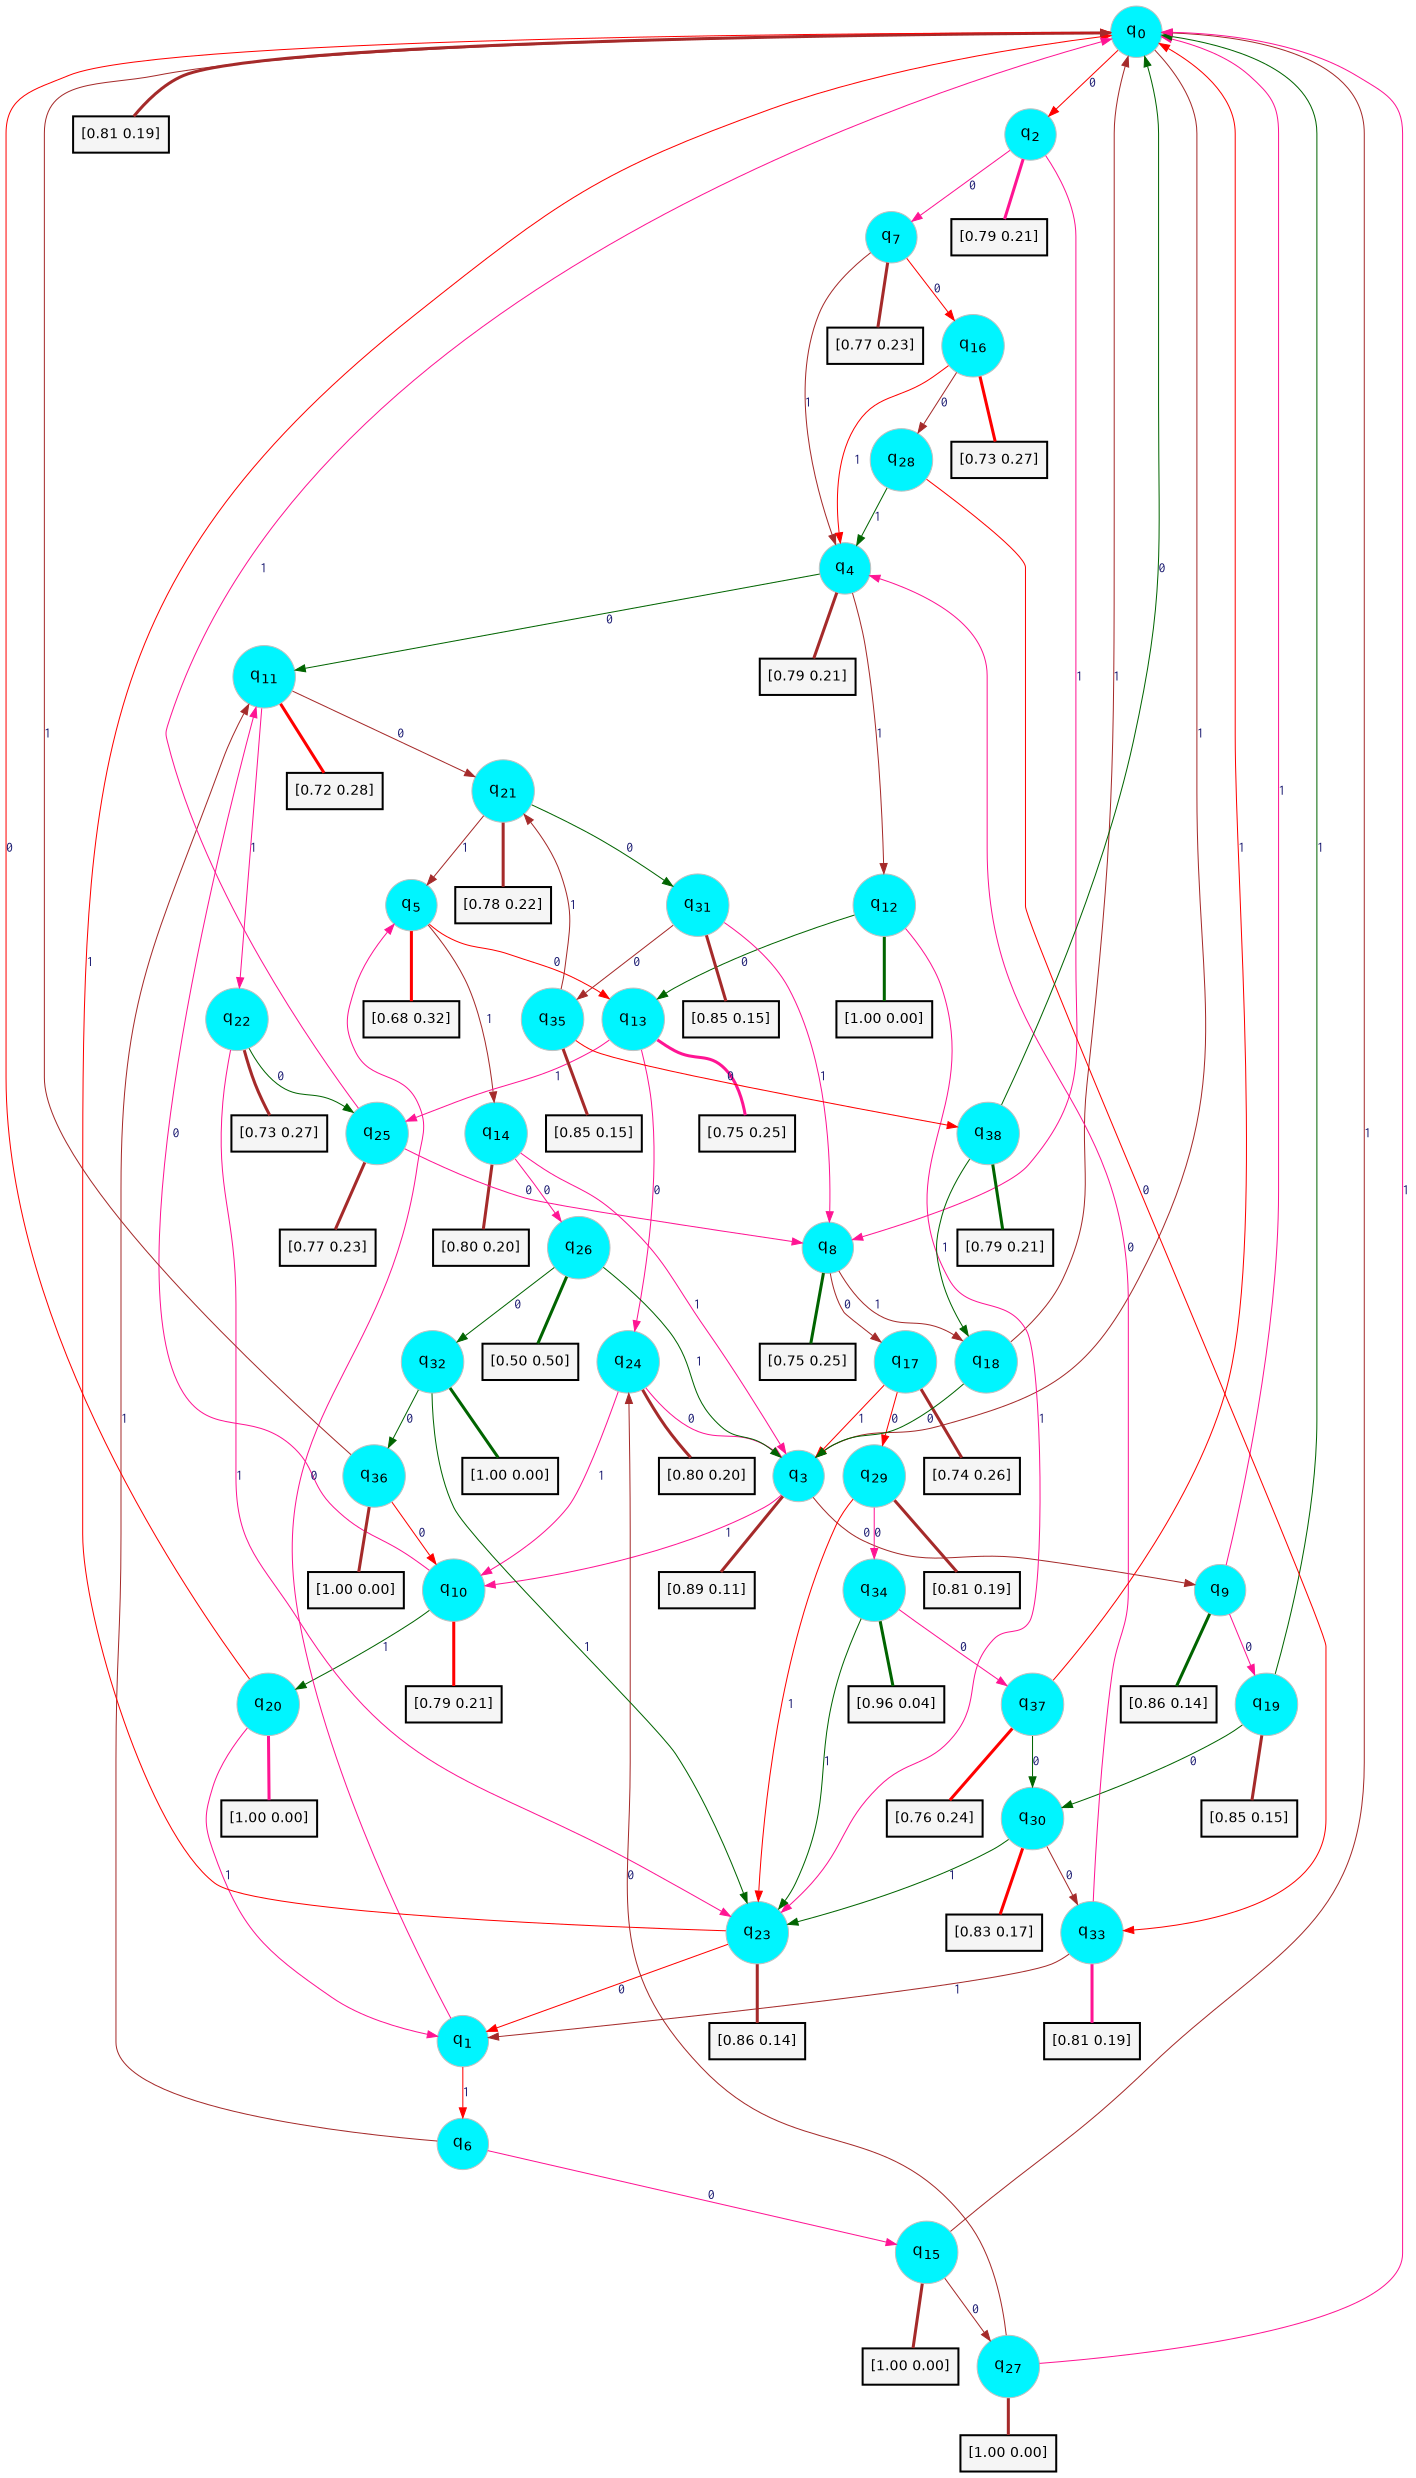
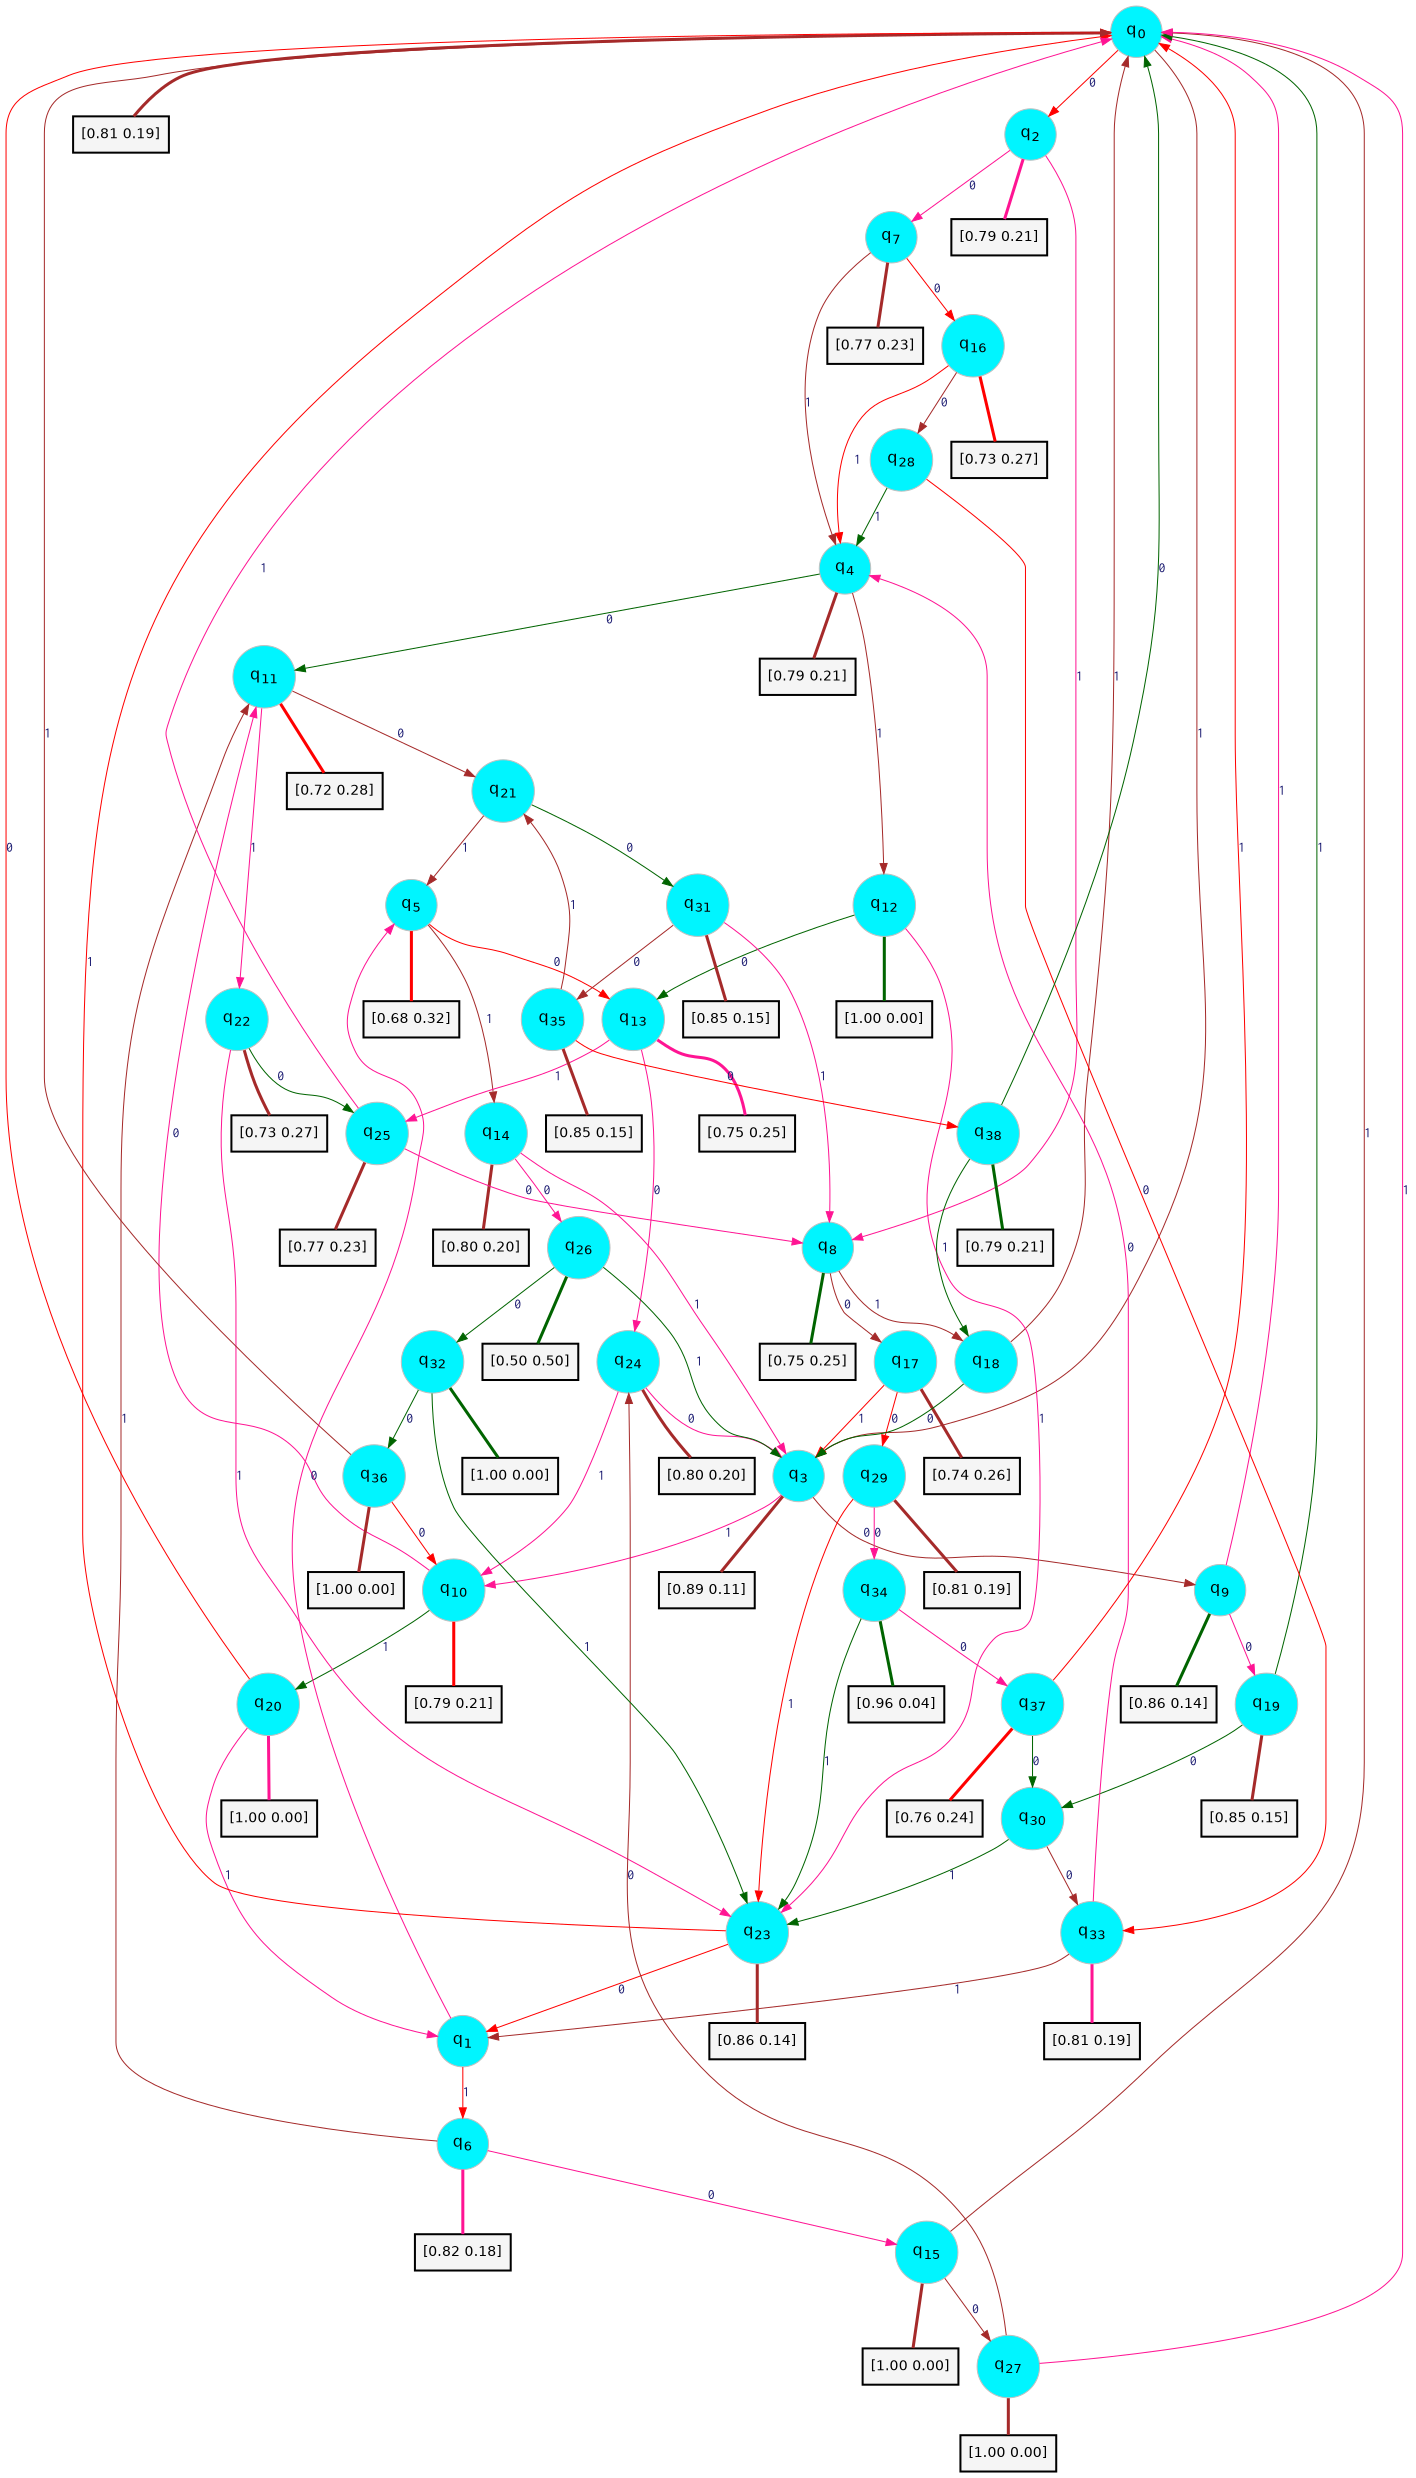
(503, 905) -> none
(994, 1933) -> none
none -> (463, 2252)
